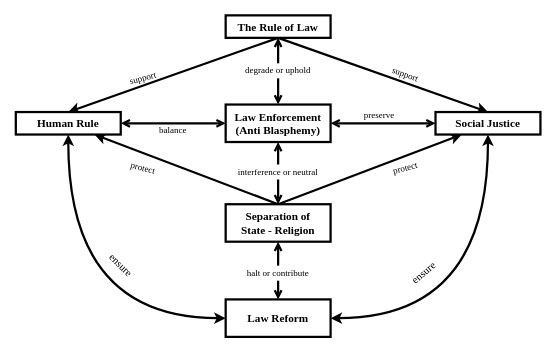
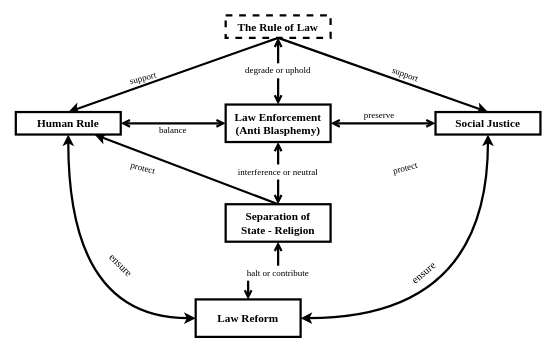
(278, 27) -> (278, 27)
(366, 171) -> none
(278, 318) -> (248, 318)
